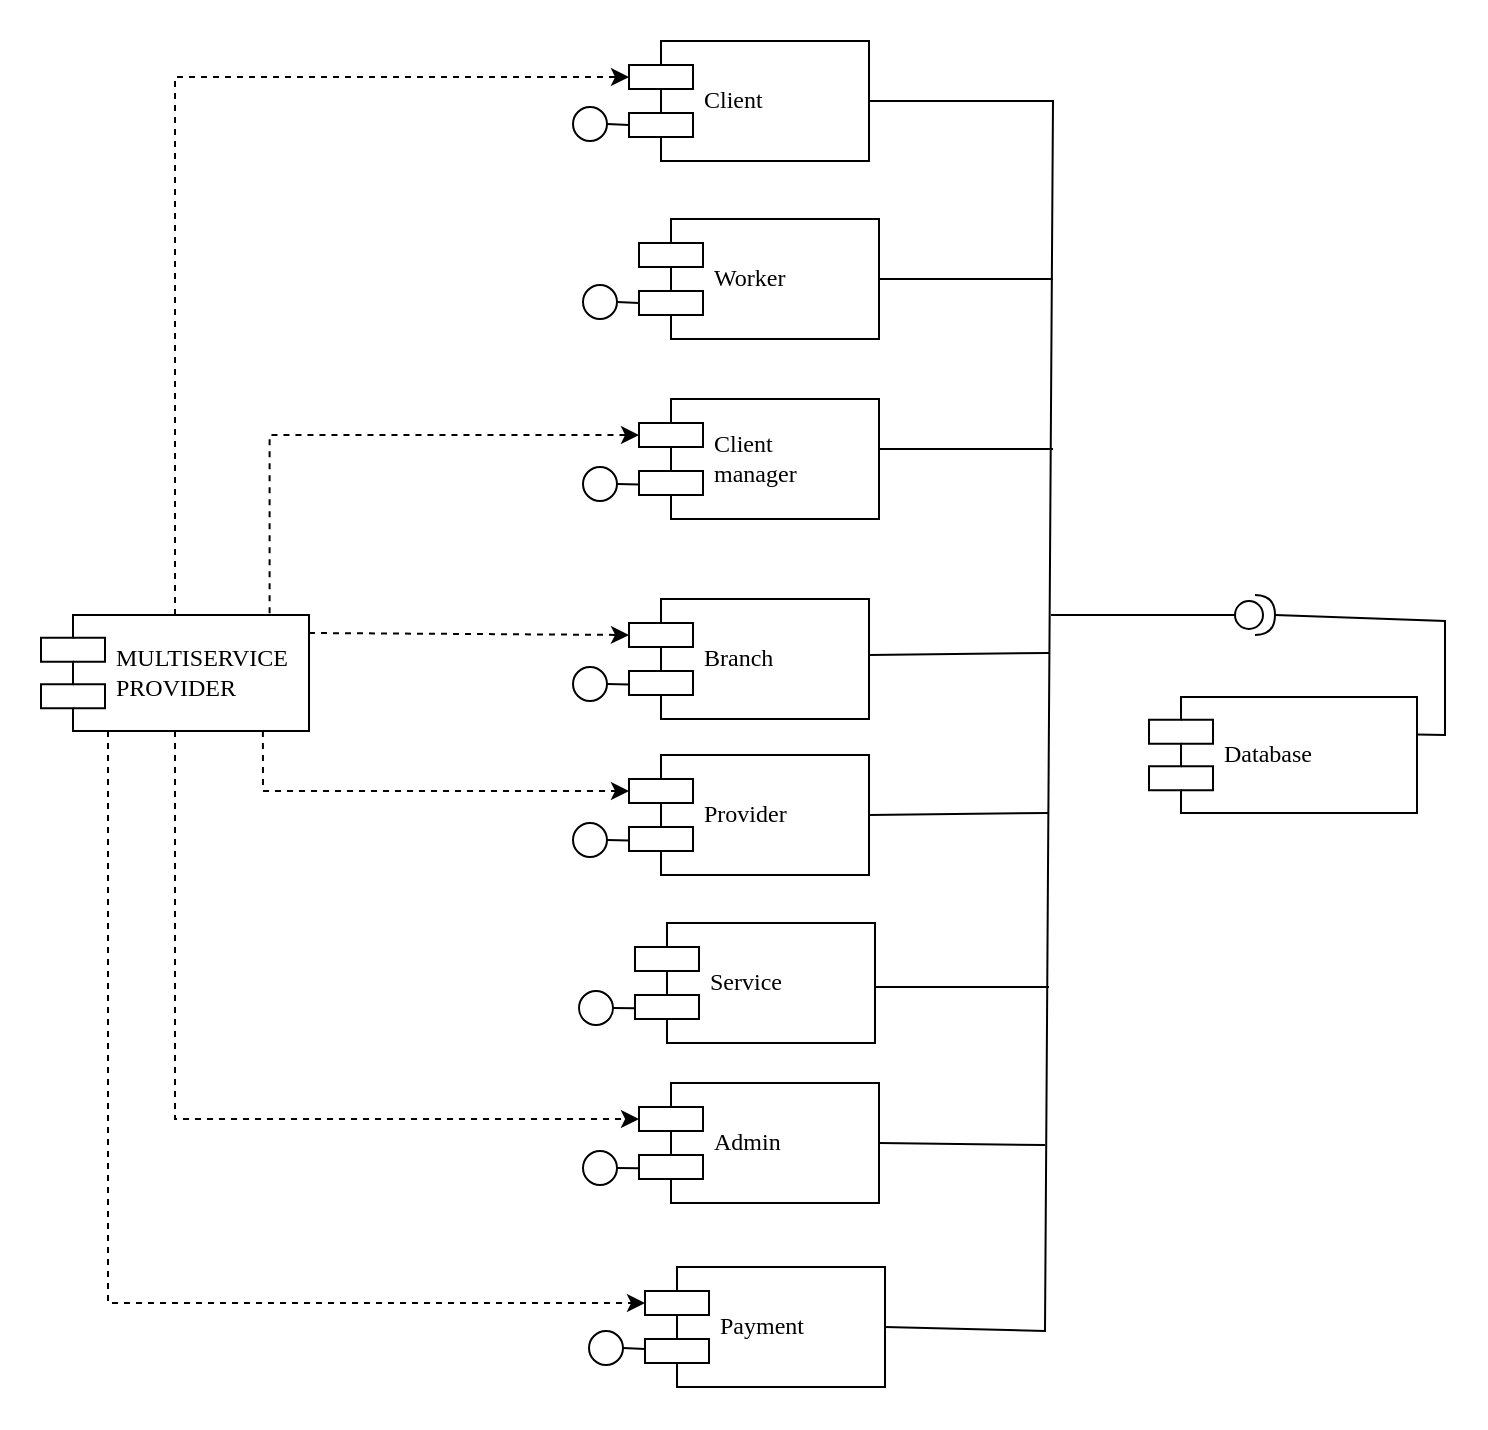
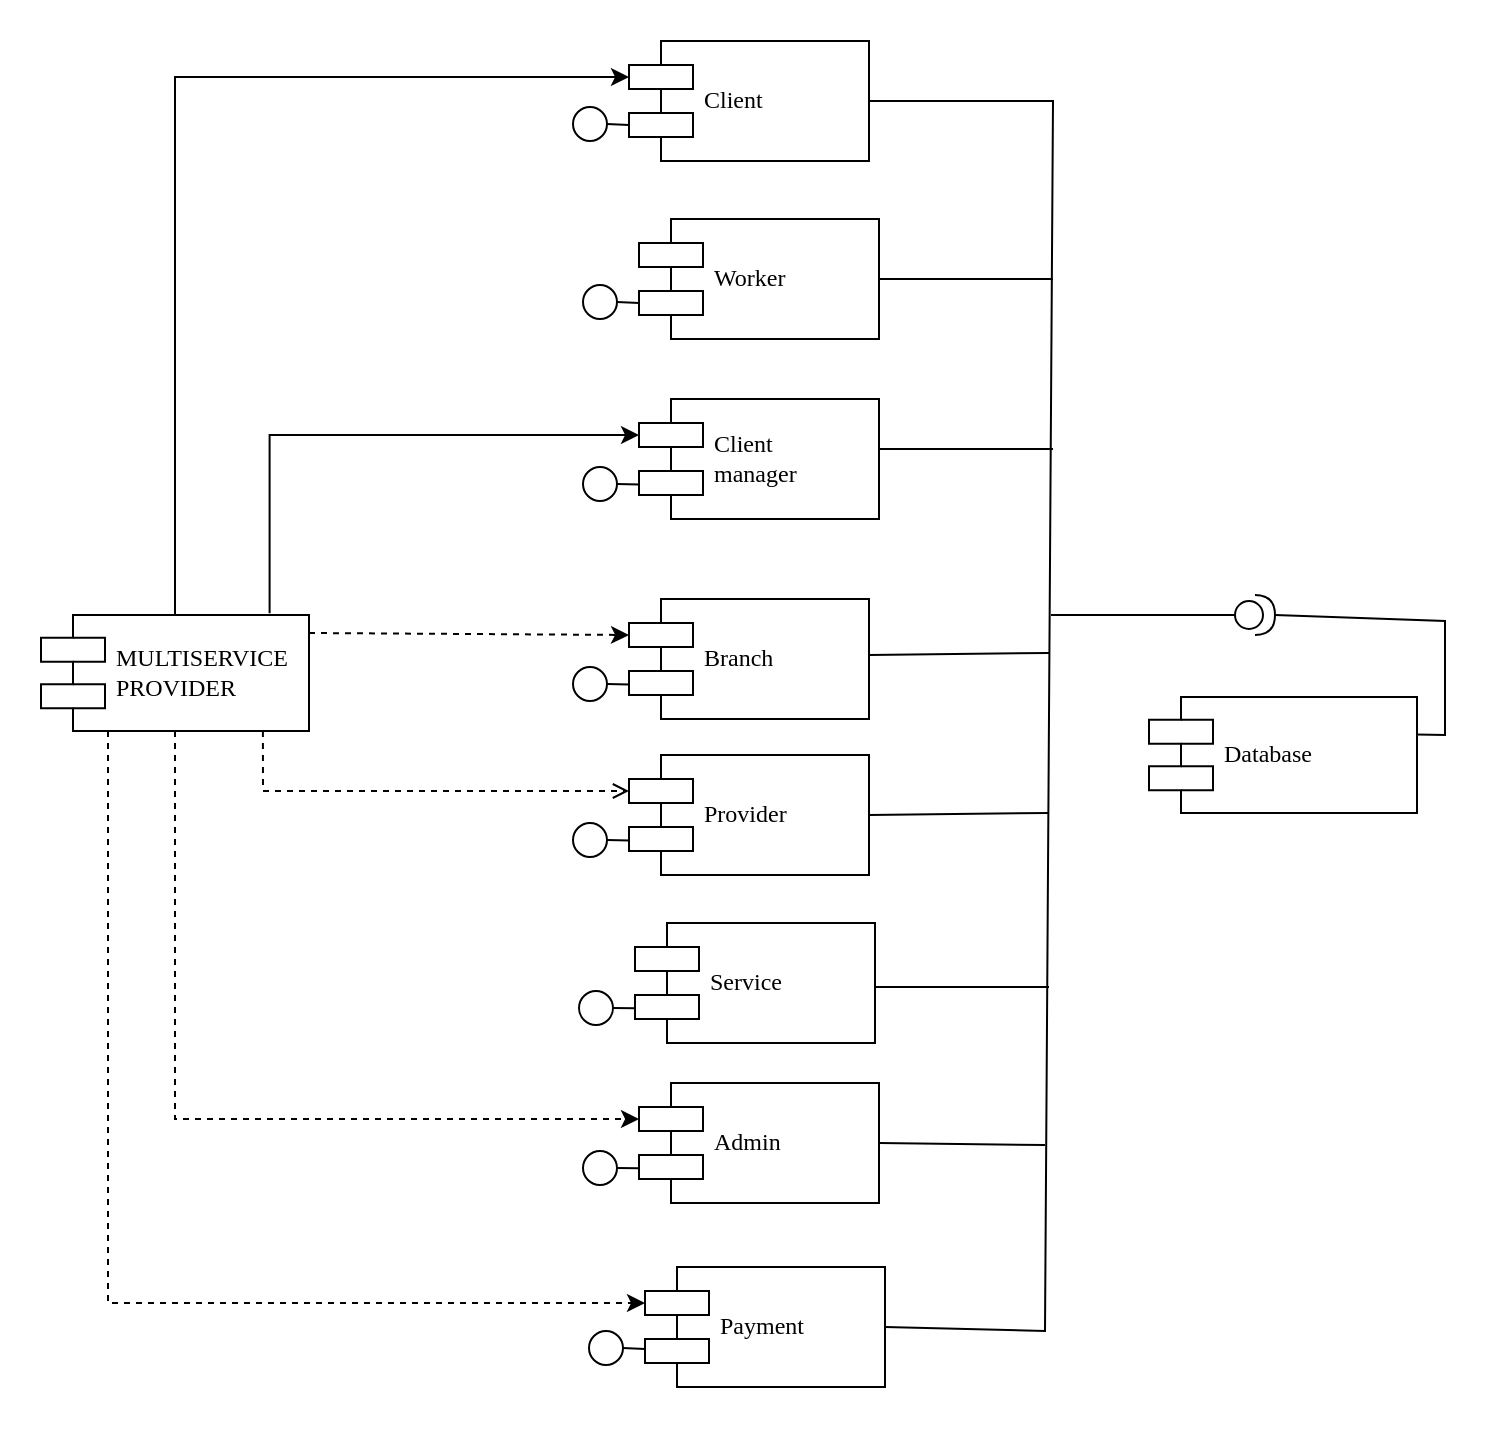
(175, 126) -> (175, 126)
(359, 435) -> (359, 435)
(614, 791) -> (618, 791)
